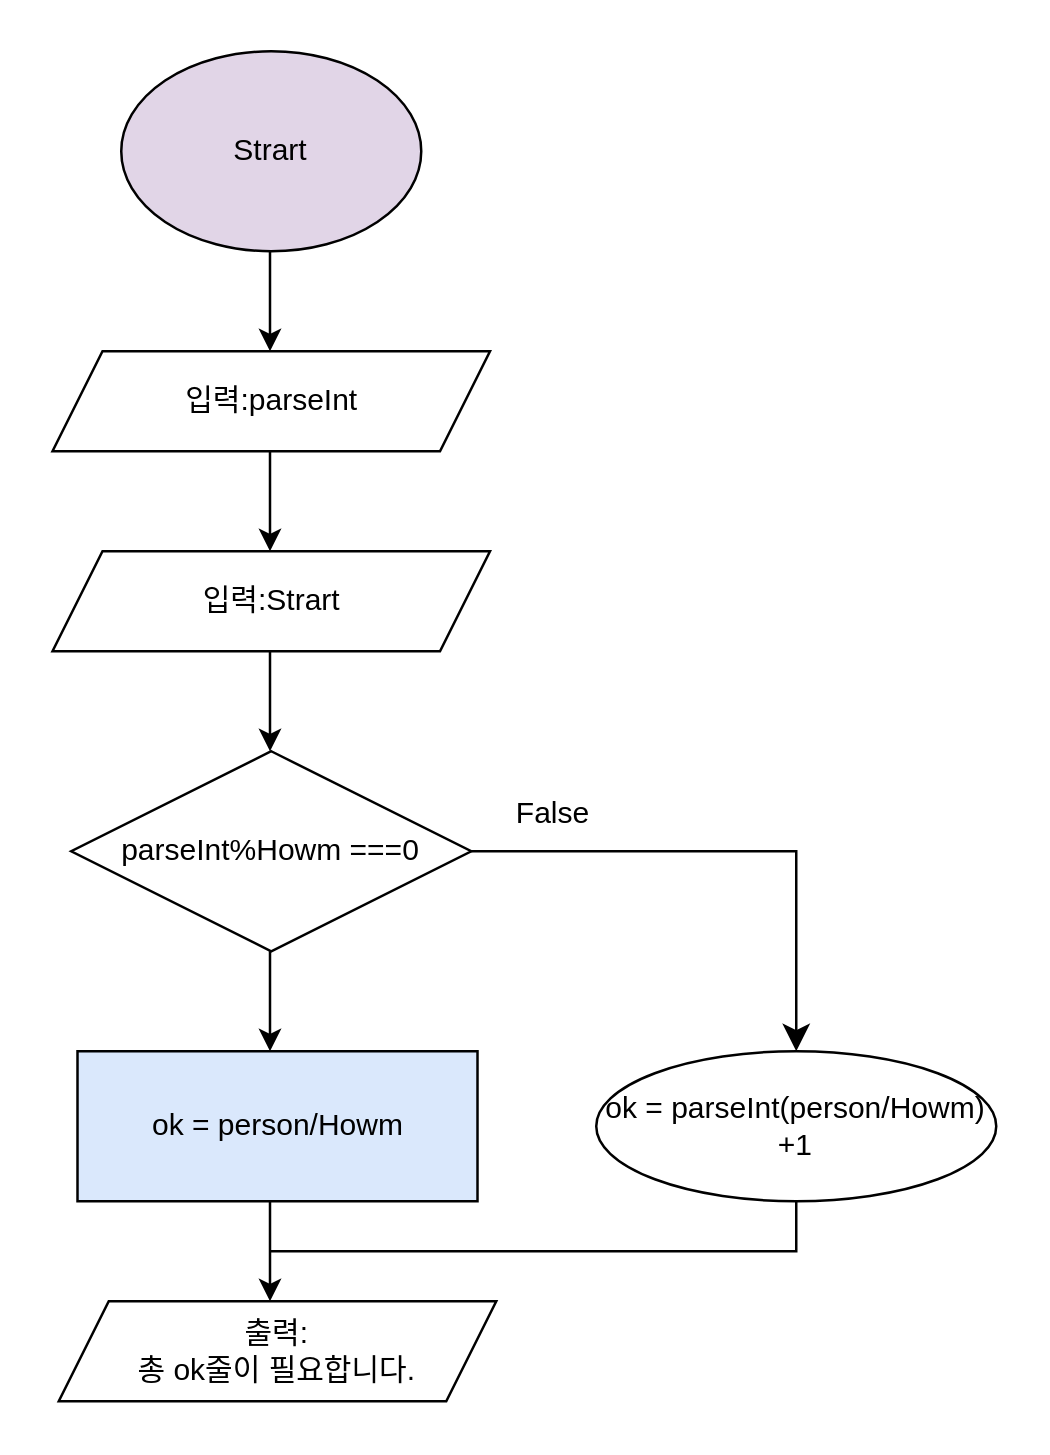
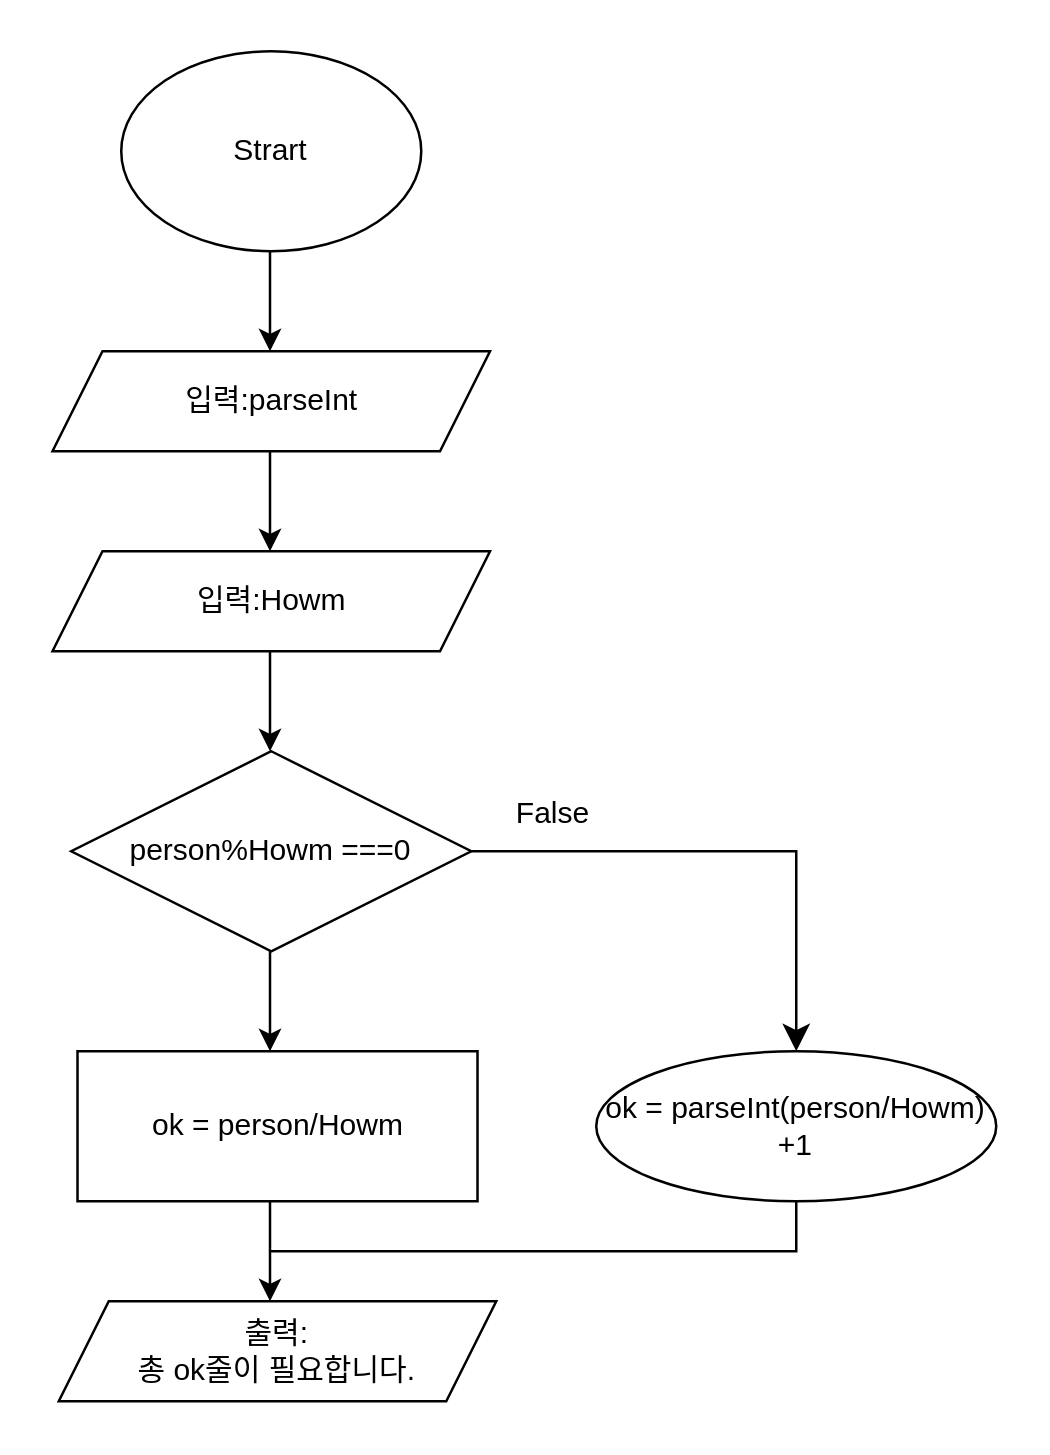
(271, 151) -> (271, 151)
(273, 601) -> (273, 601)
(271, 851) -> (271, 851)
(278, 1126) -> (278, 1126)
